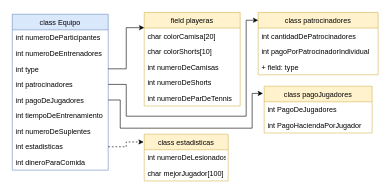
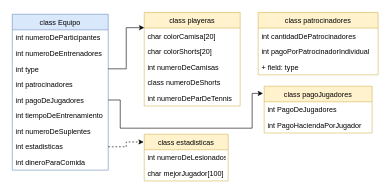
(192, 20) -> (192, 20)
(186, 52) -> (186, 52)
(182, 83) -> (186, 83)
(119, 84) -> none
